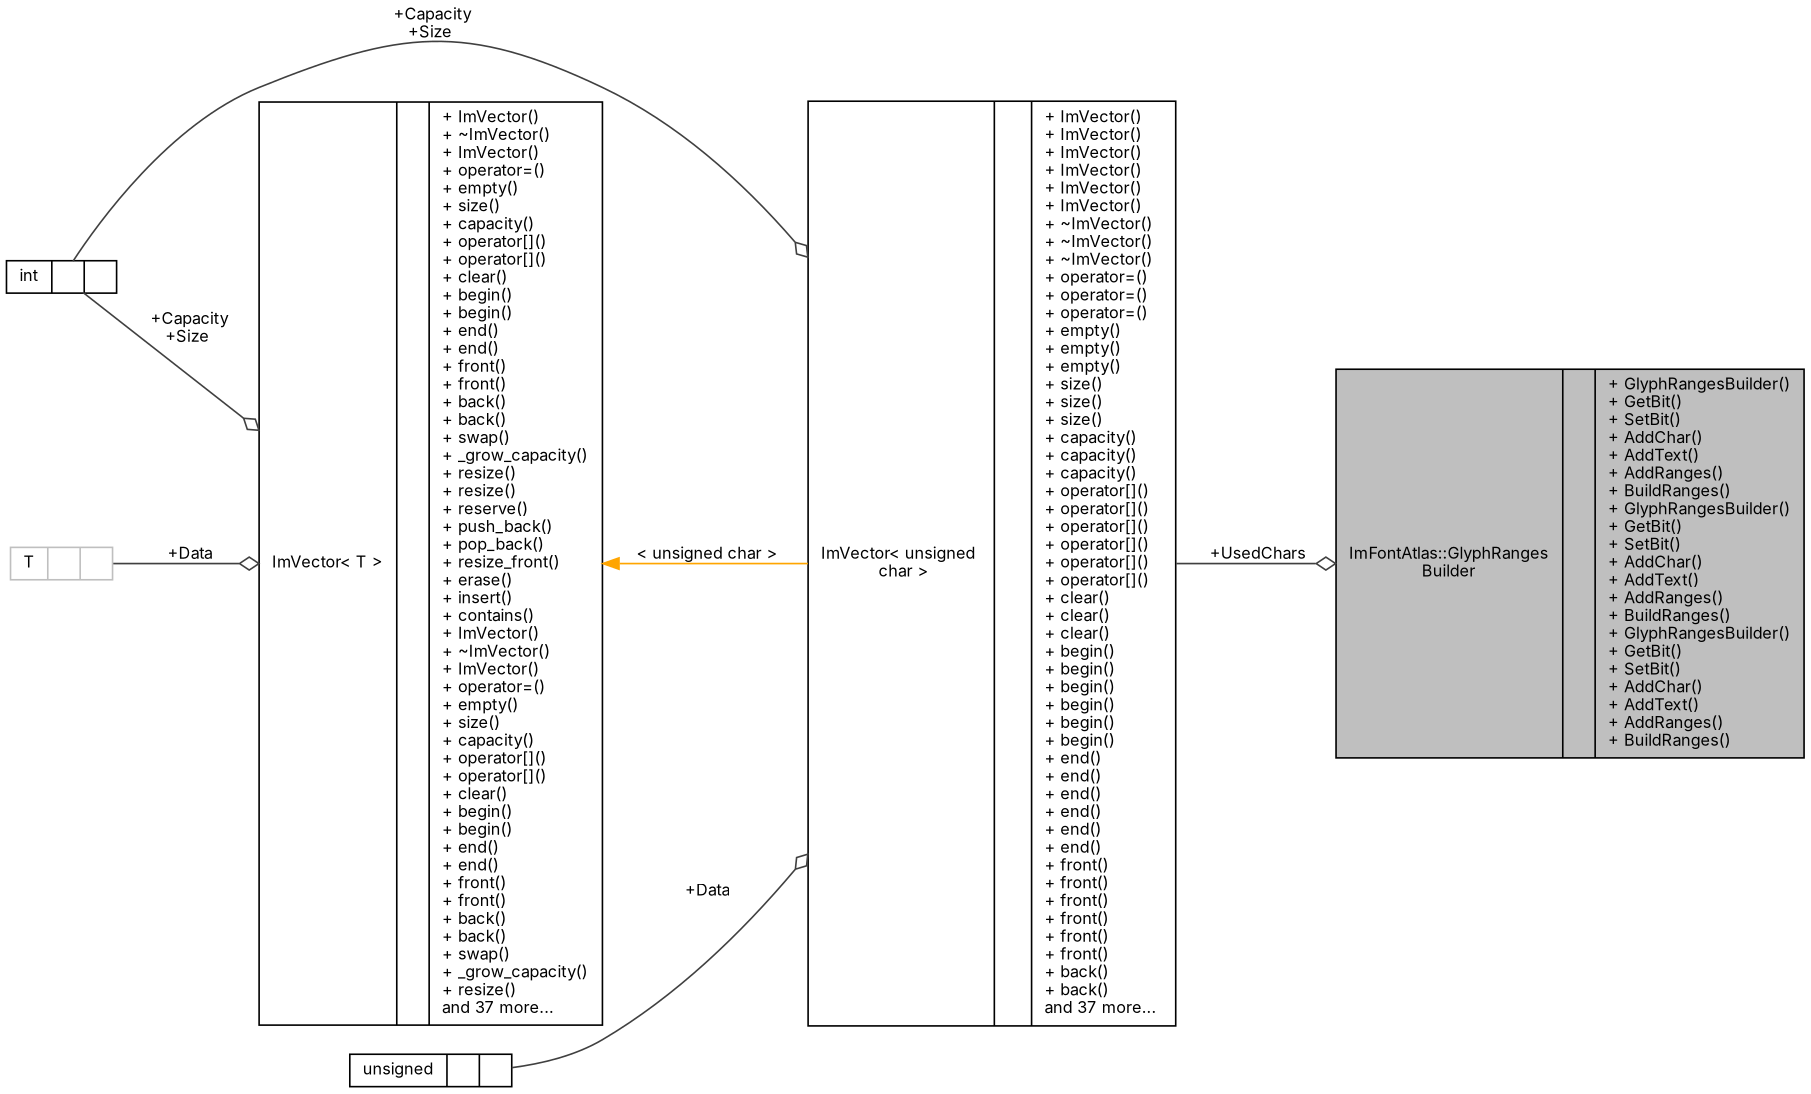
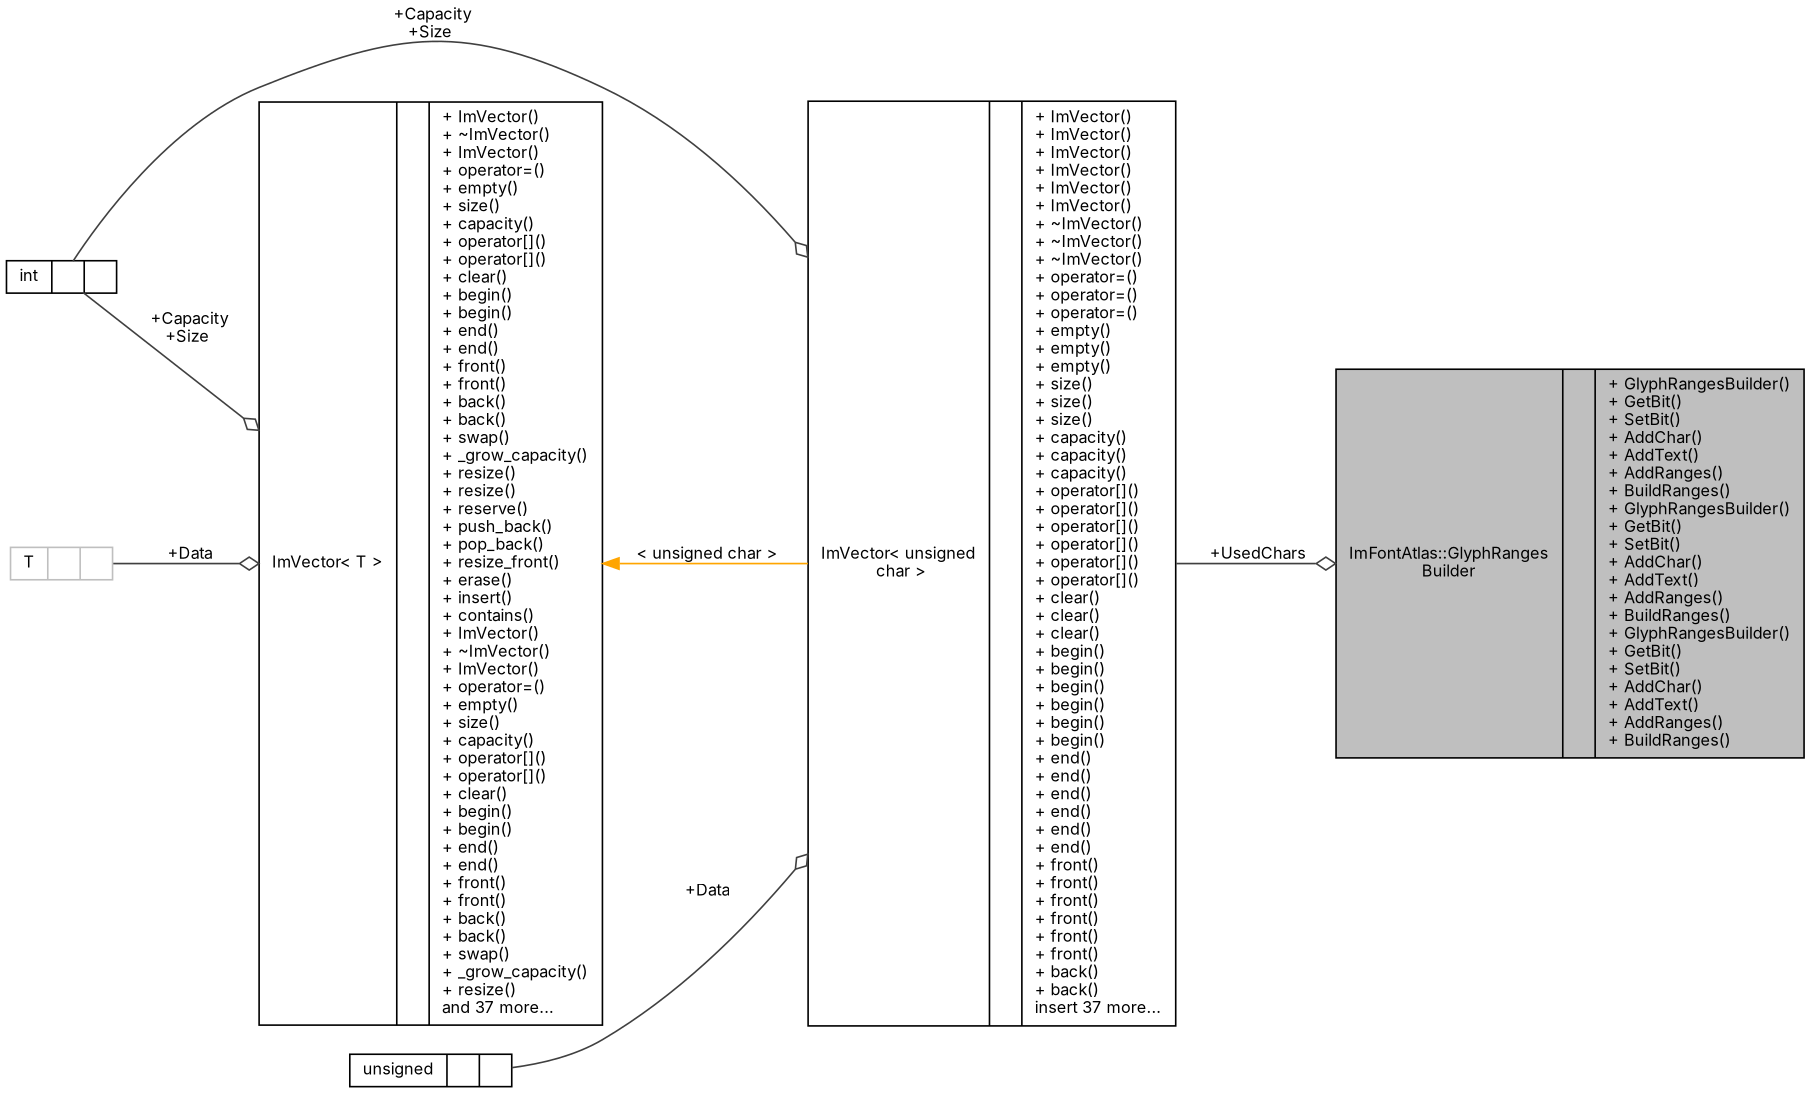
(1101, 1008) -> (1099, 1008)
